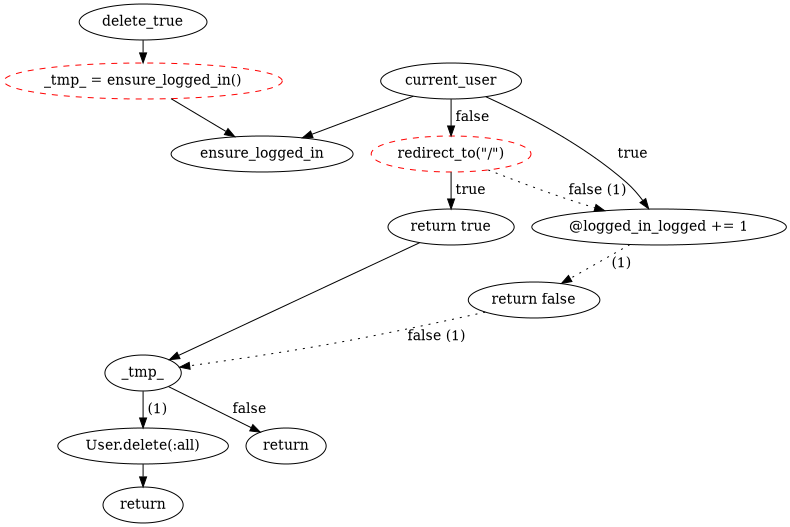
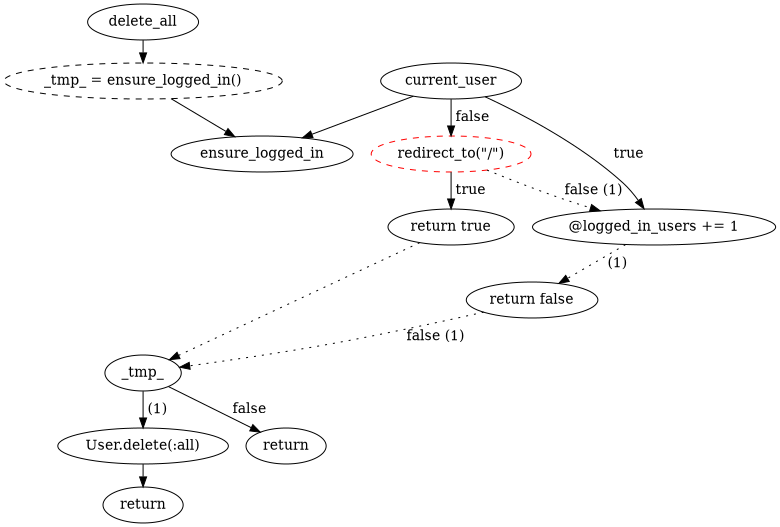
(143, 22) -> (143, 22)
(143, 81) -> (143, 81)
(659, 227) -> (654, 227)
(299, 299) -> (299, 299)
